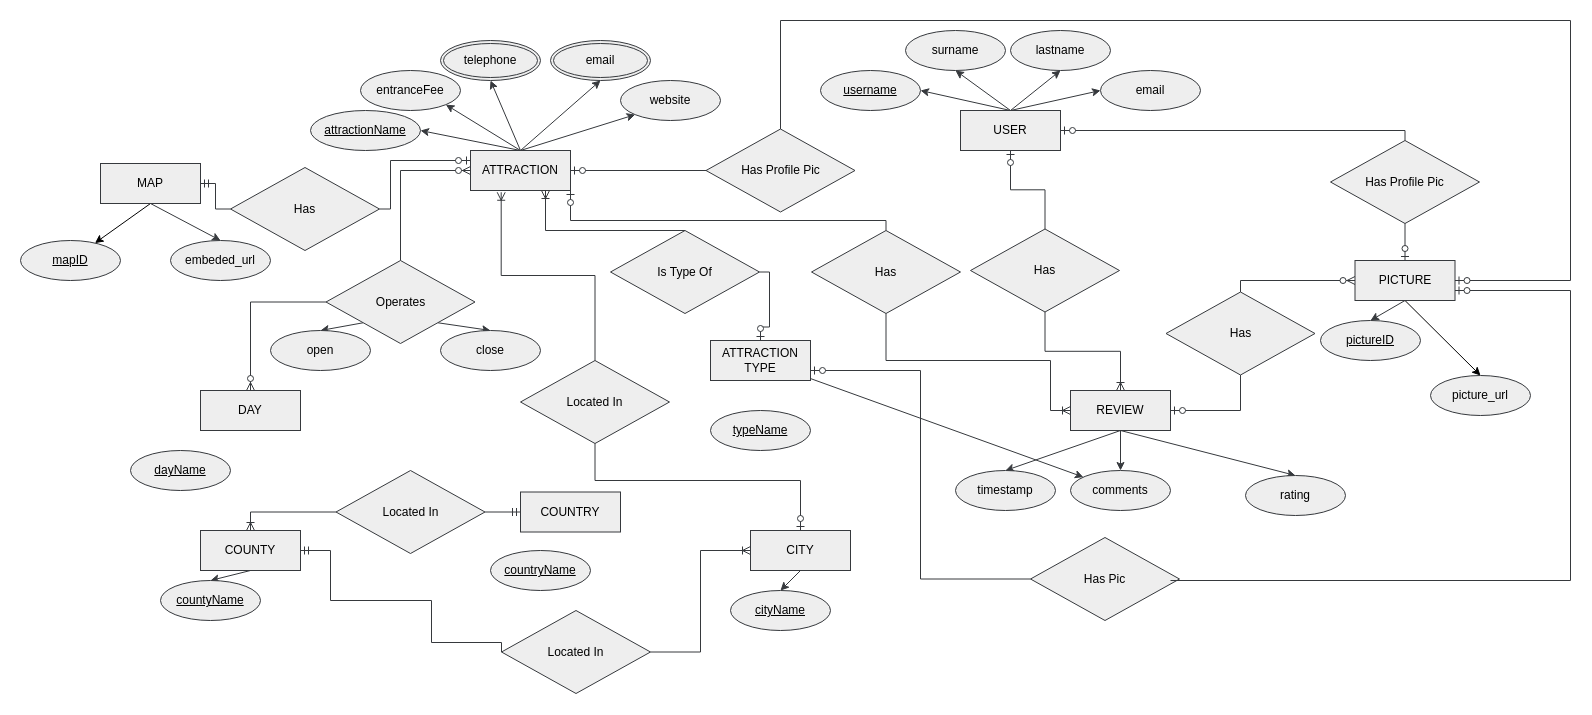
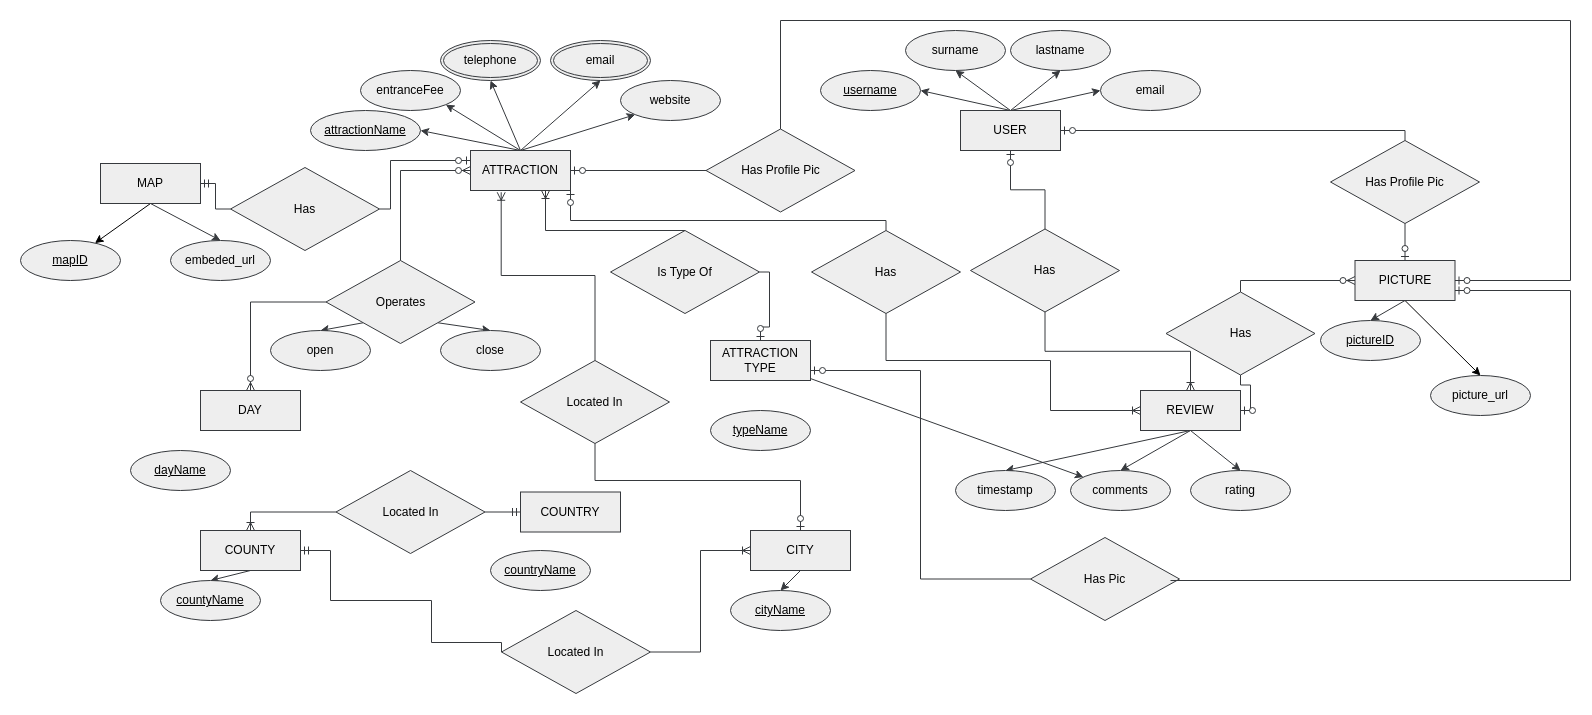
(1121, 411) -> (1191, 411)
(1296, 496) -> (1241, 491)
